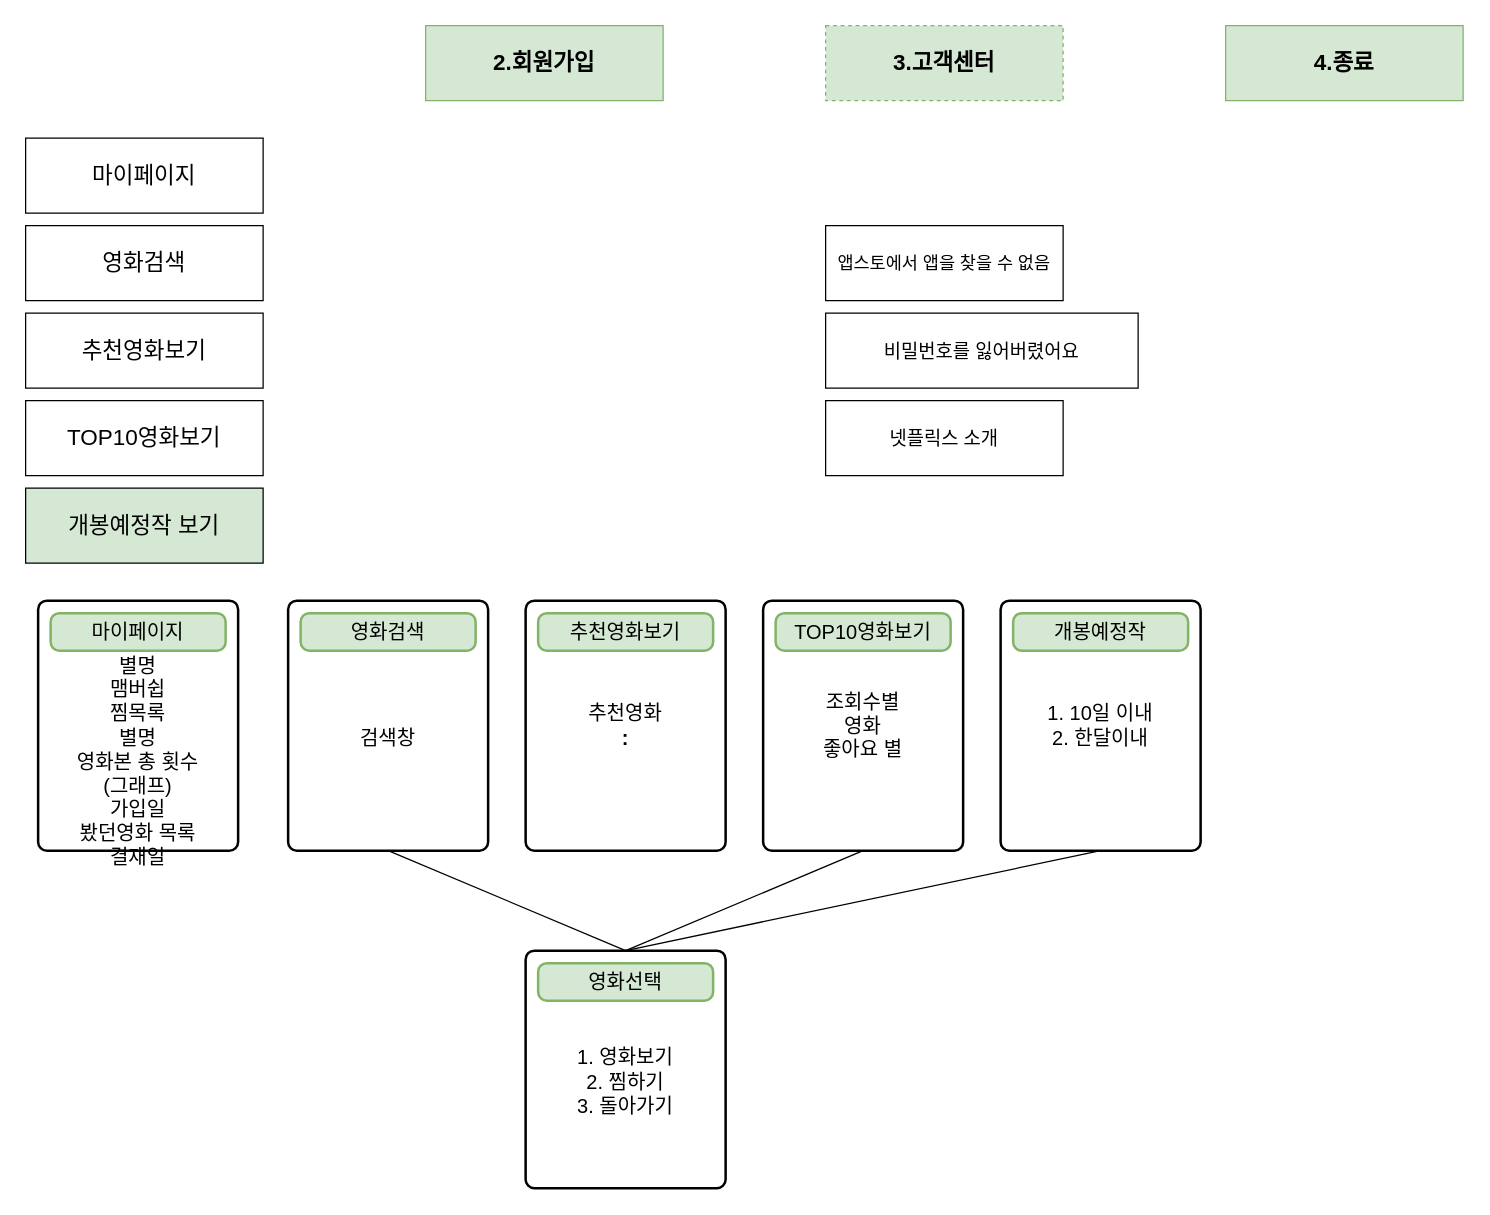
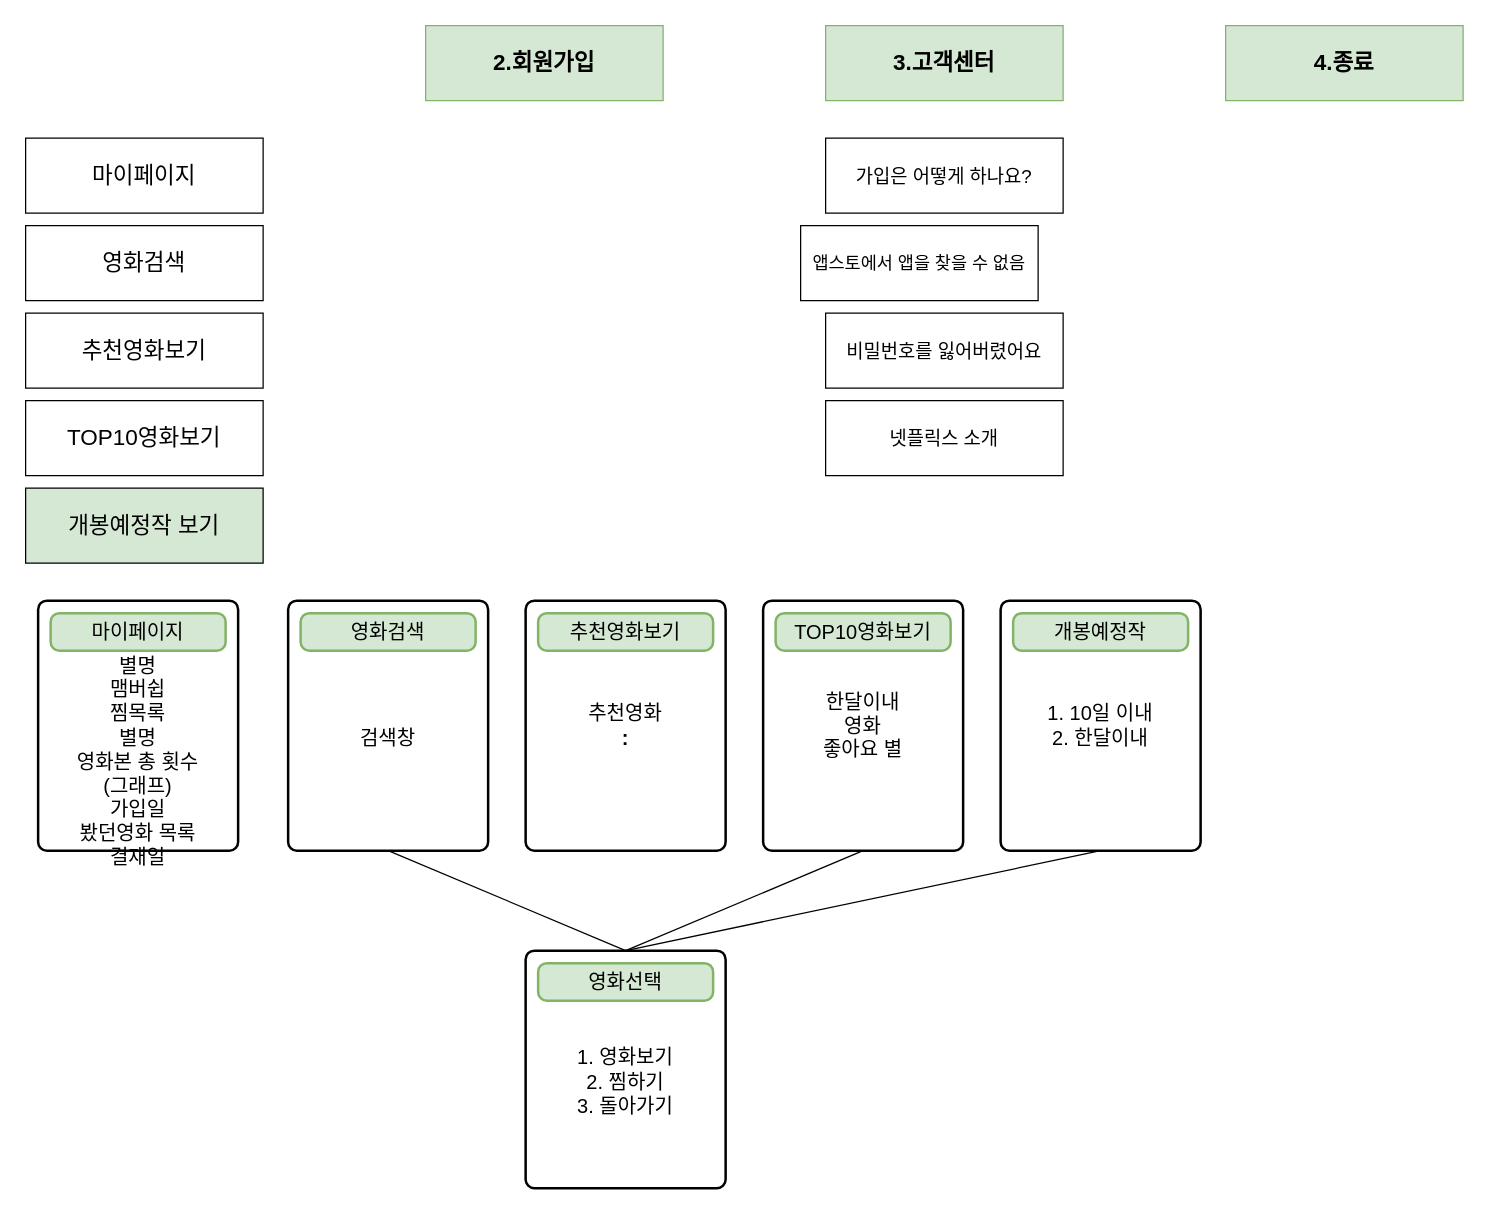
(944, 63) -> (944, 63)
none -> (944, 176)
(944, 263) -> (919, 263)
(982, 351) -> (944, 351)
(863, 726) -> (863, 726)
